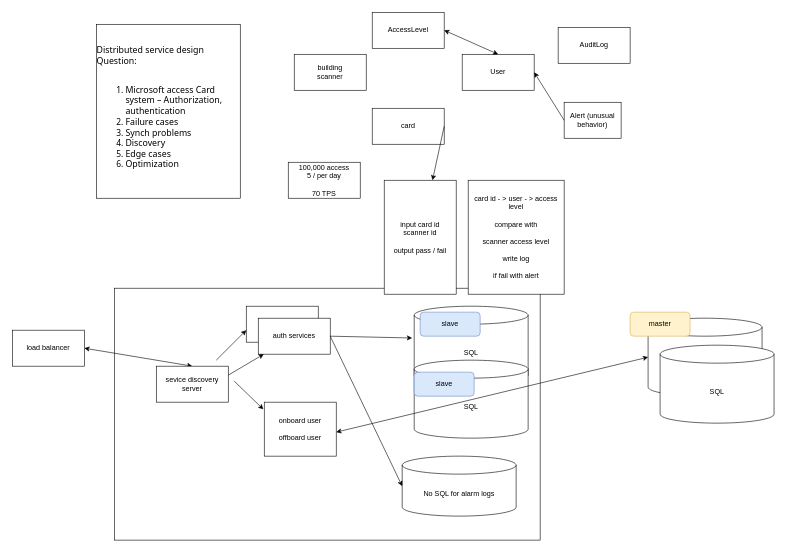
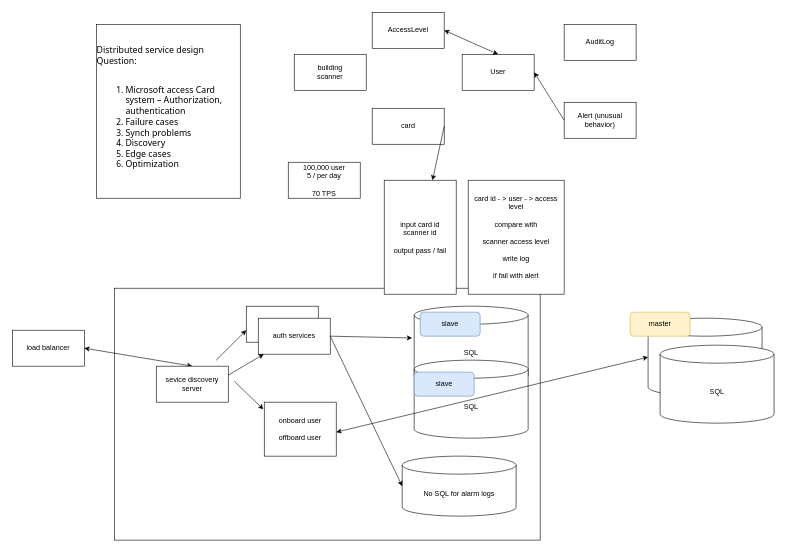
(594, 45) -> (600, 42)
(593, 120) -> (600, 120)
(324, 180) -> (324, 180)
